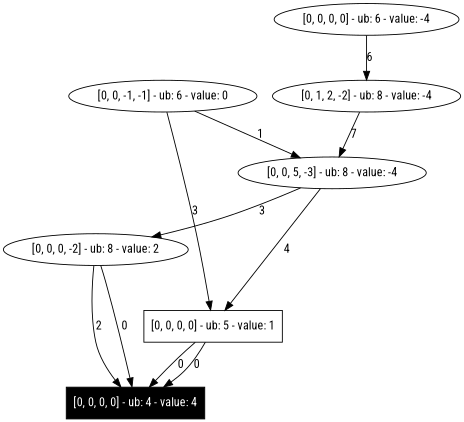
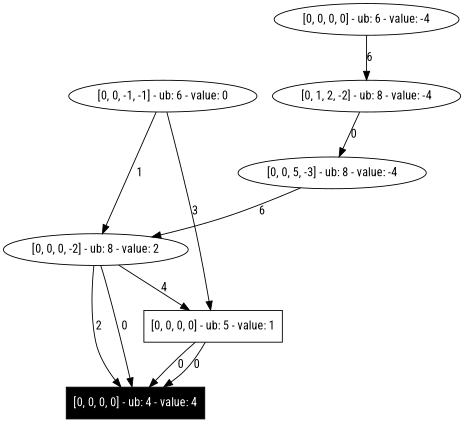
(243, 133) -> (131, 169)
(354, 134) -> (354, 134)
(262, 211) -> (262, 211)
(275, 246) -> (150, 285)
